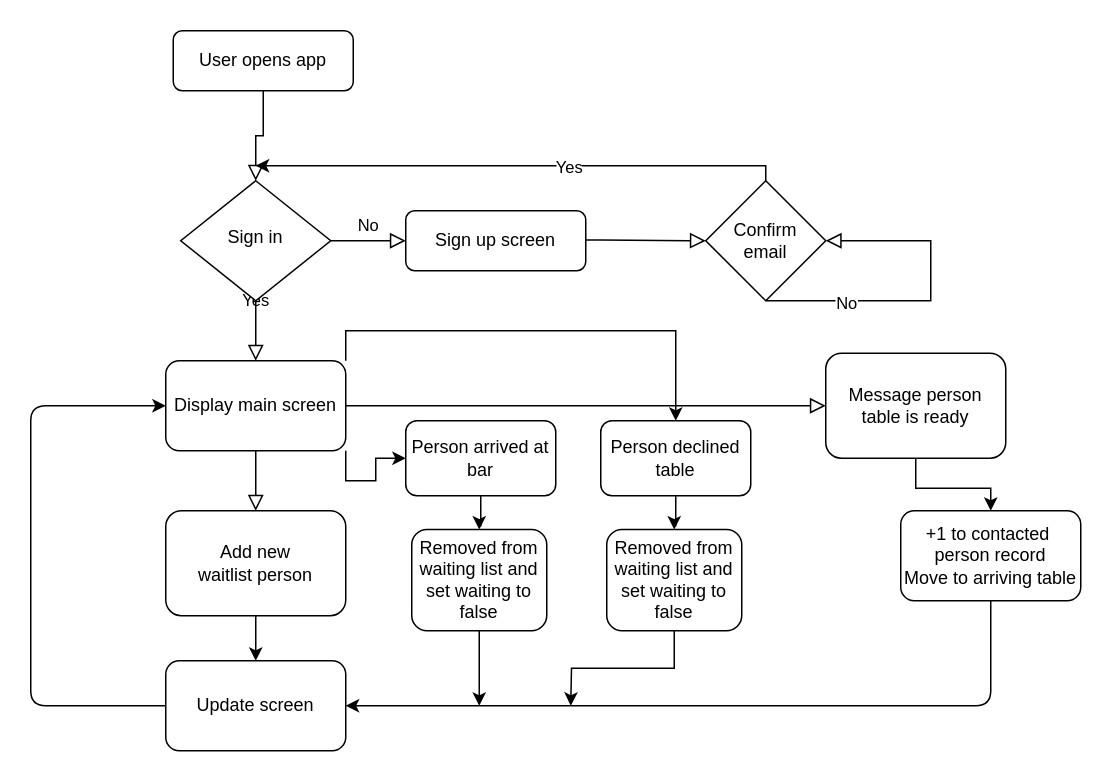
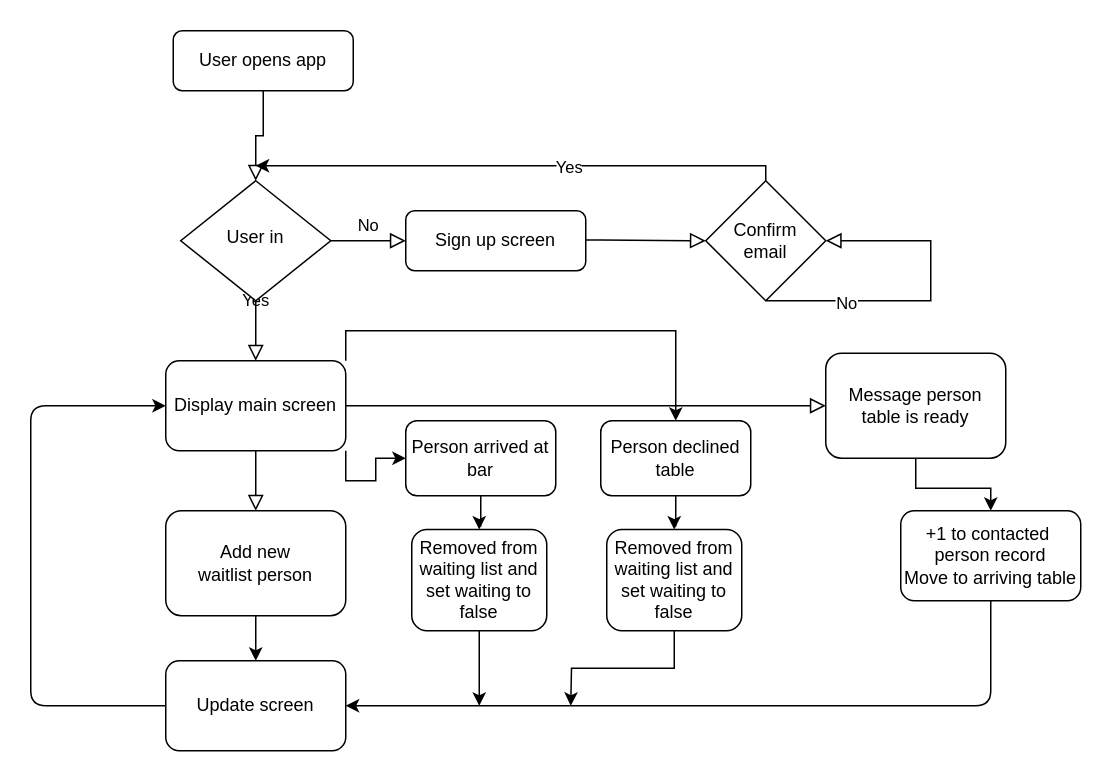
(256, 238) -> (256, 238)
